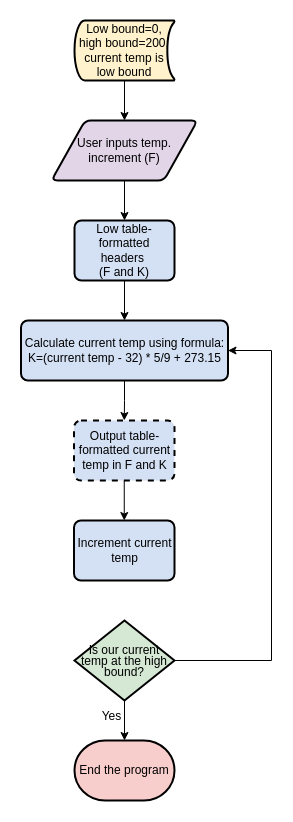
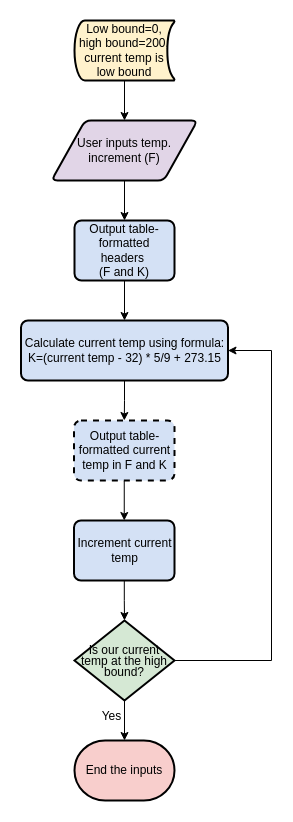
(125, 251) -> (125, 251)
none -> (124, 597)
(125, 771) -> (125, 771)
